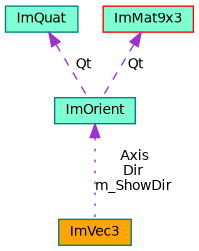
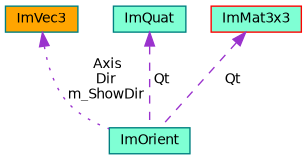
(148, 19) -> (256, 19)
(95, 178) -> (64, 98)
